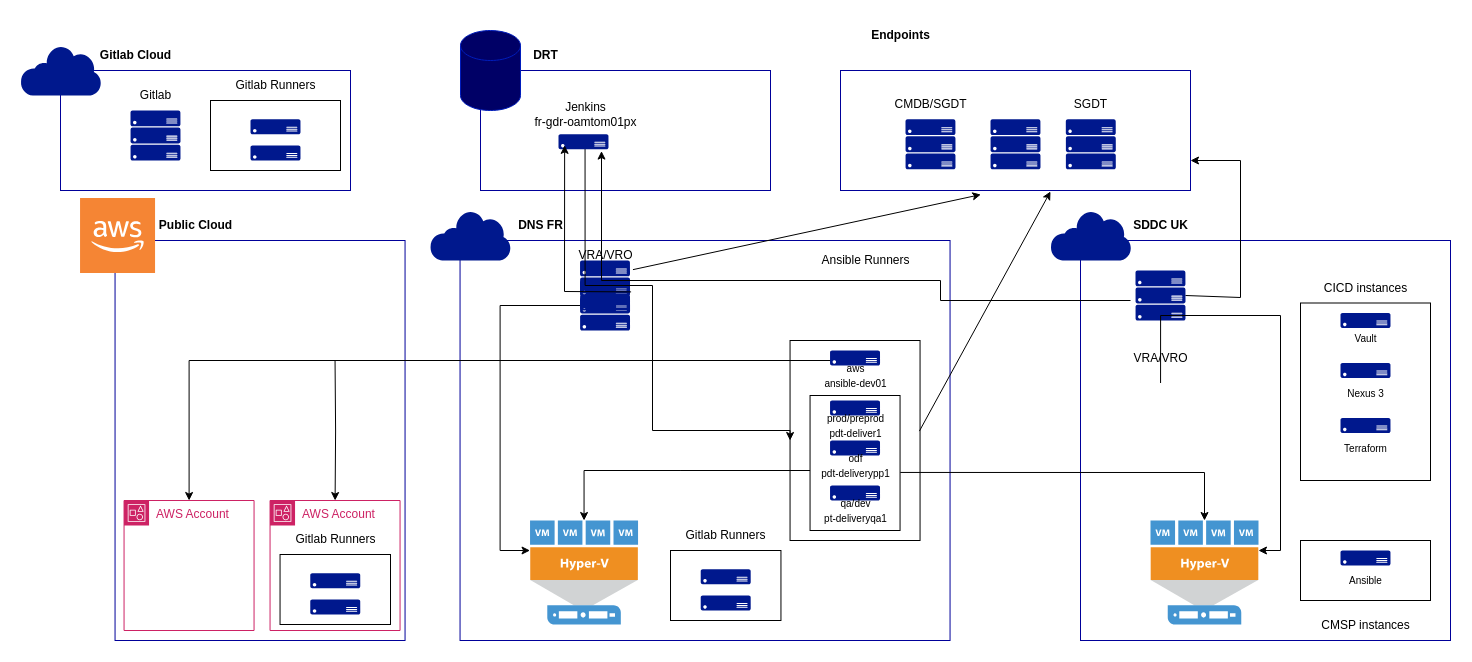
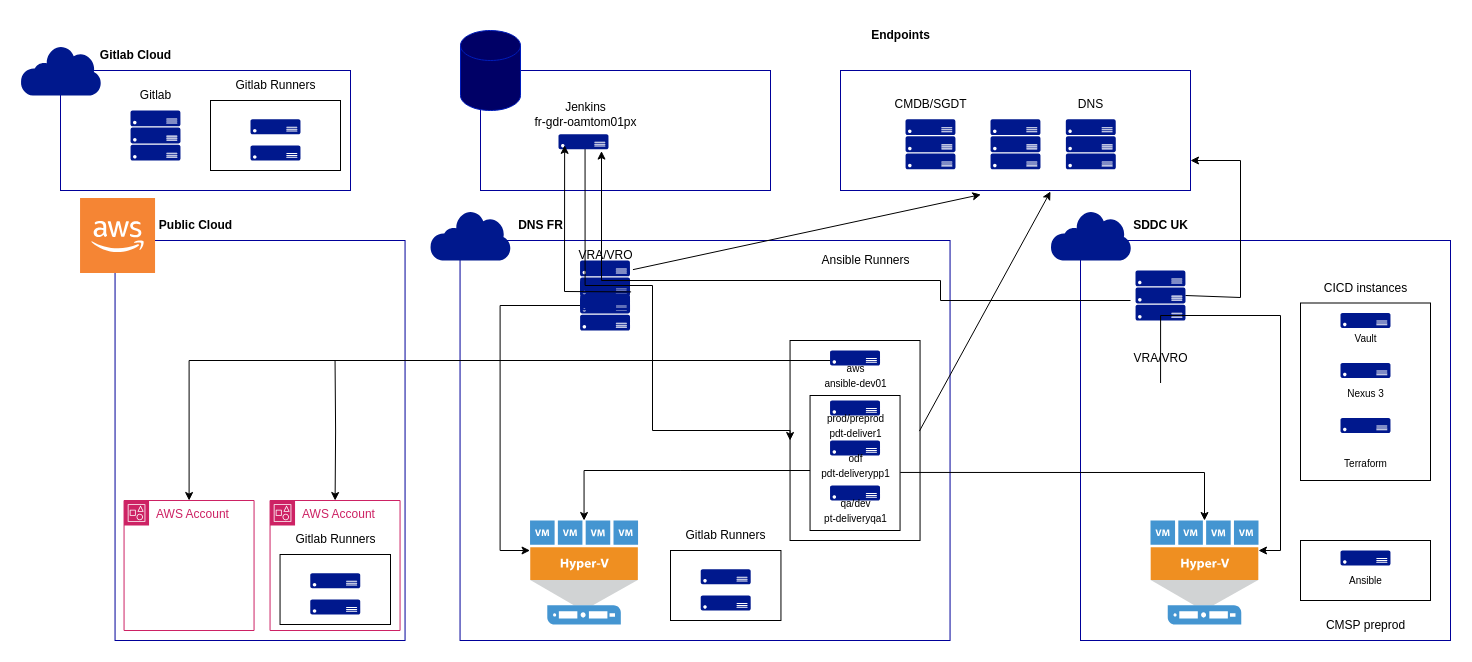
(546, 56) -> none
(1091, 105) -> (1091, 105)
(1366, 448) -> (1366, 463)
(1366, 626) -> (1366, 626)
